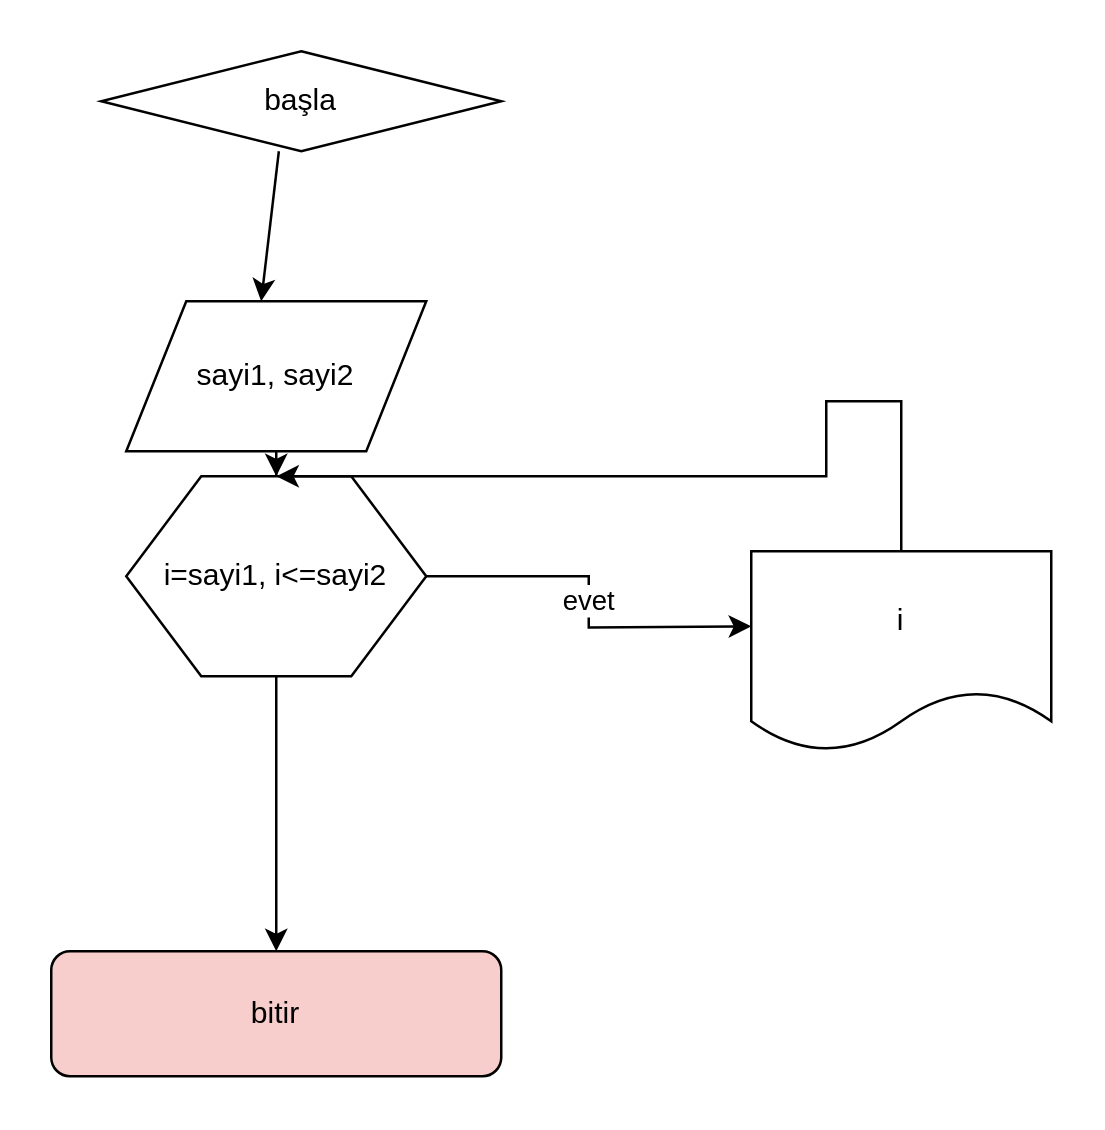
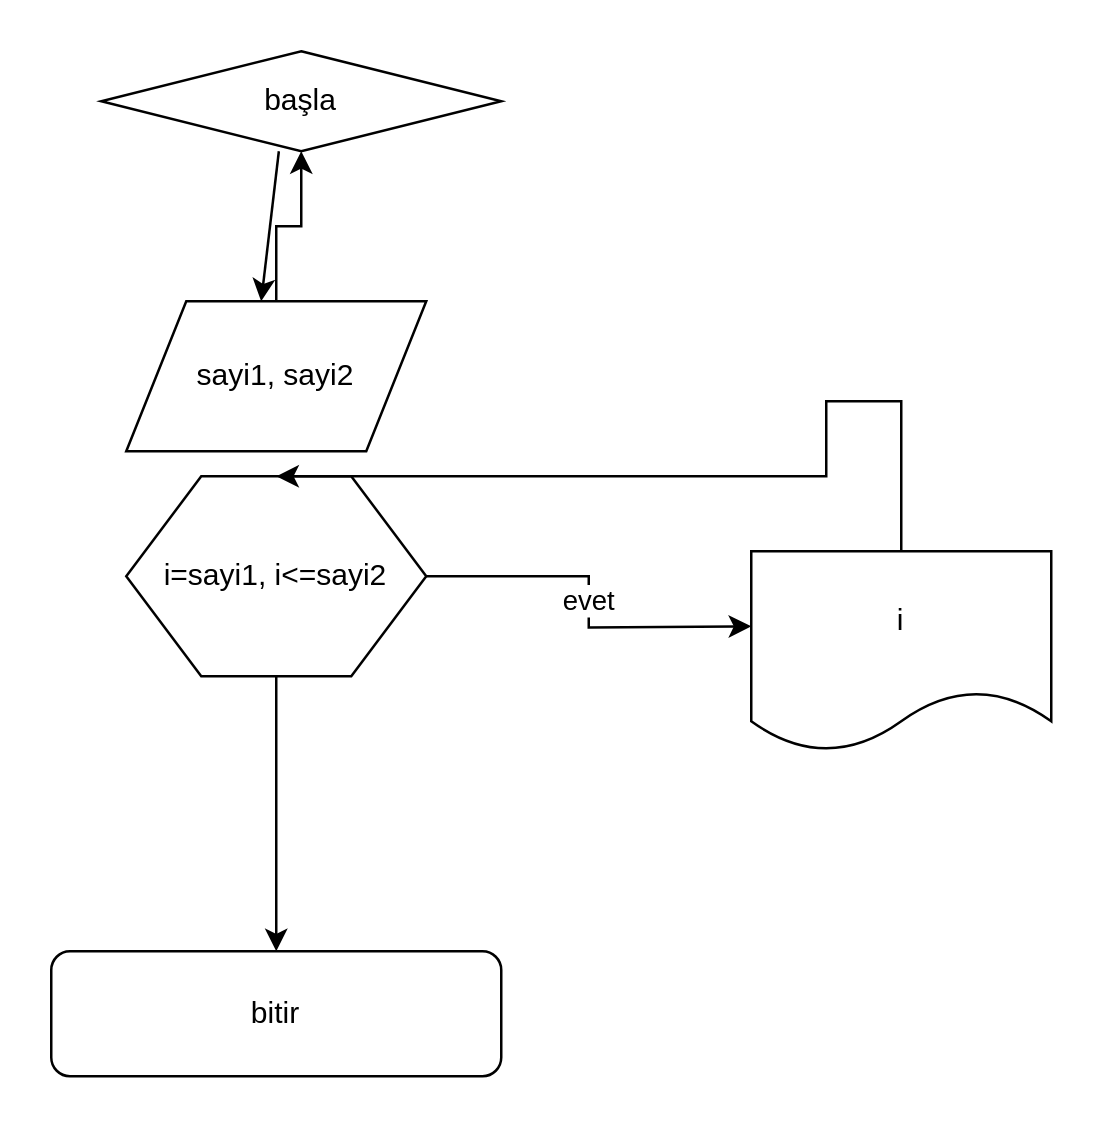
(276, 463) -> (280, 226)
(276, 1014) -> (276, 1014)
